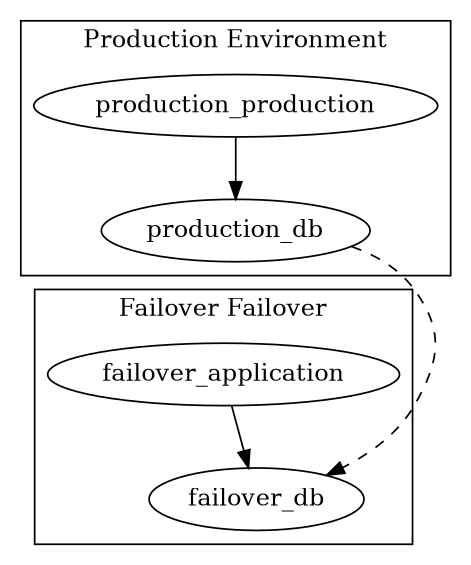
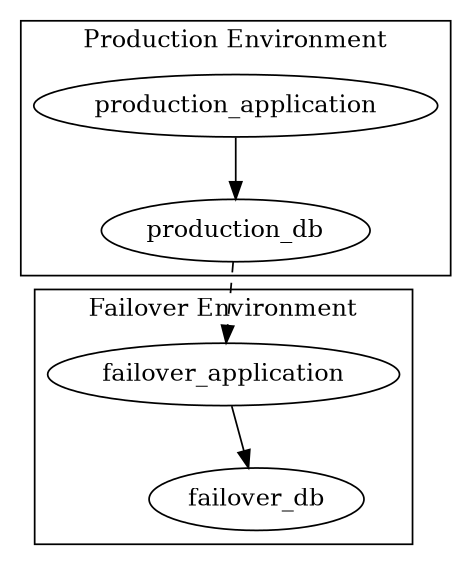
(236, 106) -> (236, 106)
(224, 309) -> (224, 309)
(434, 356) -> (230, 300)
